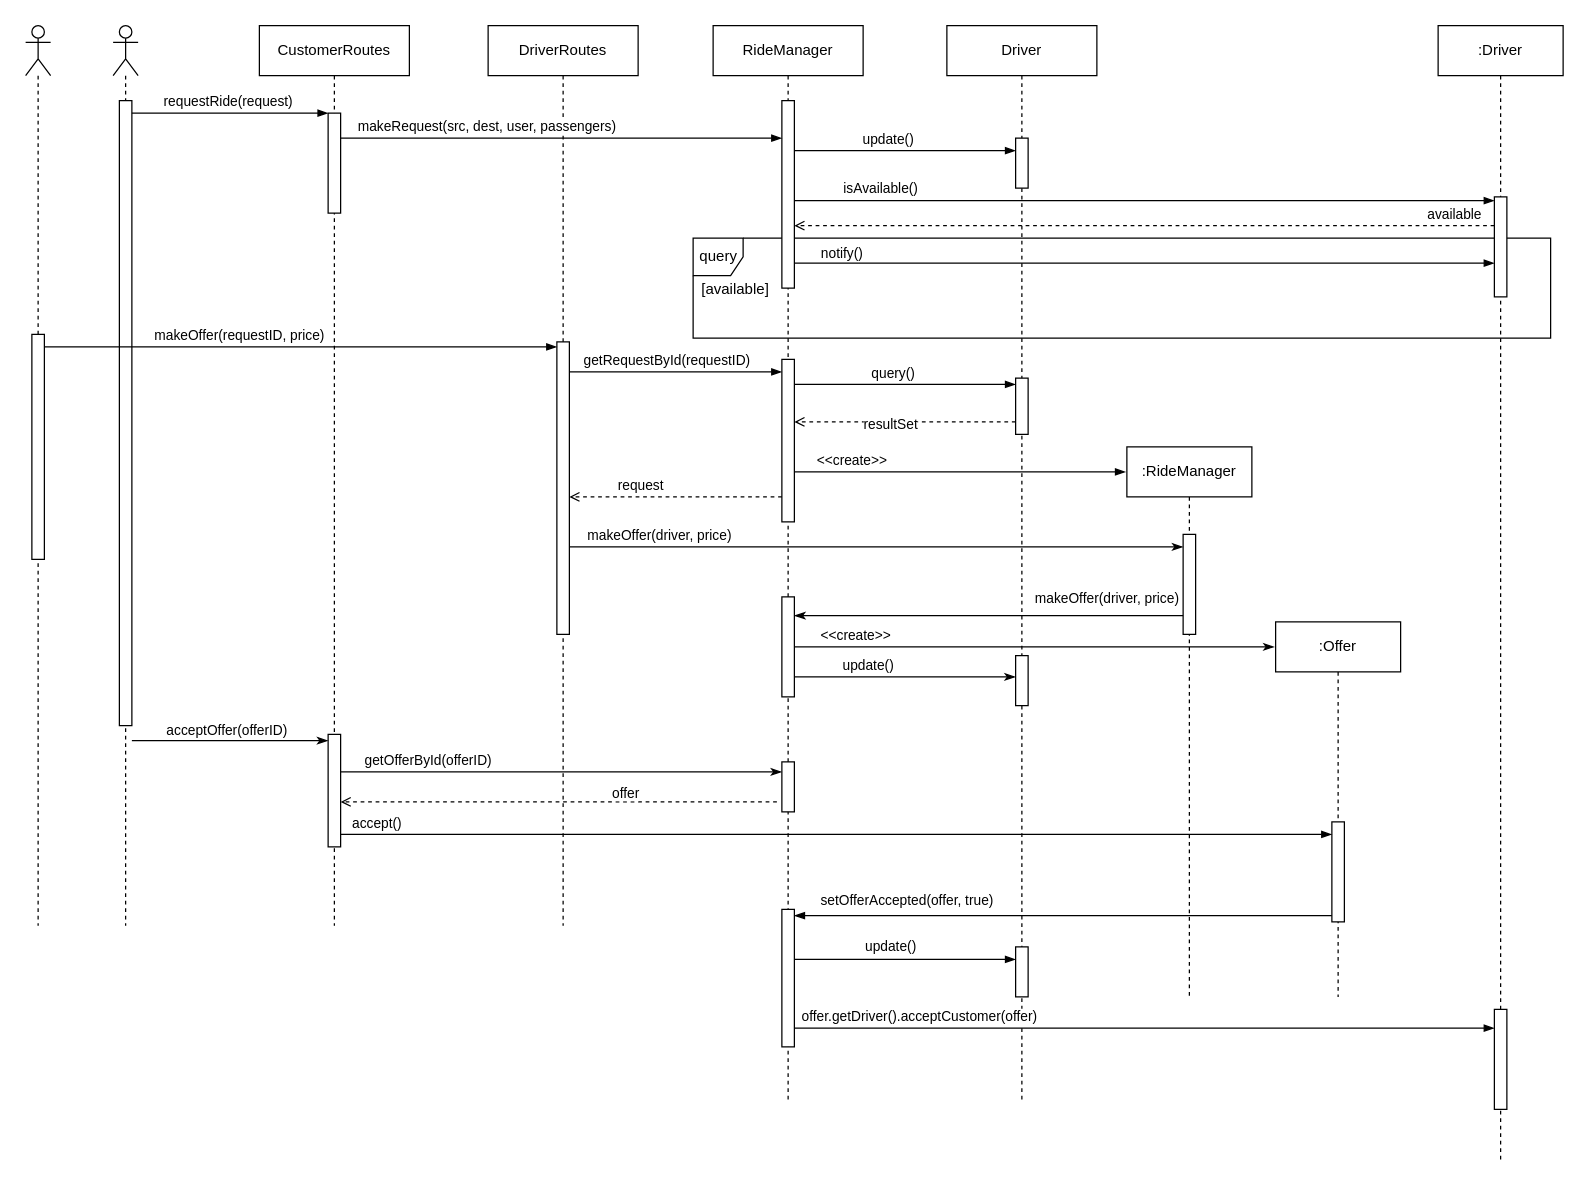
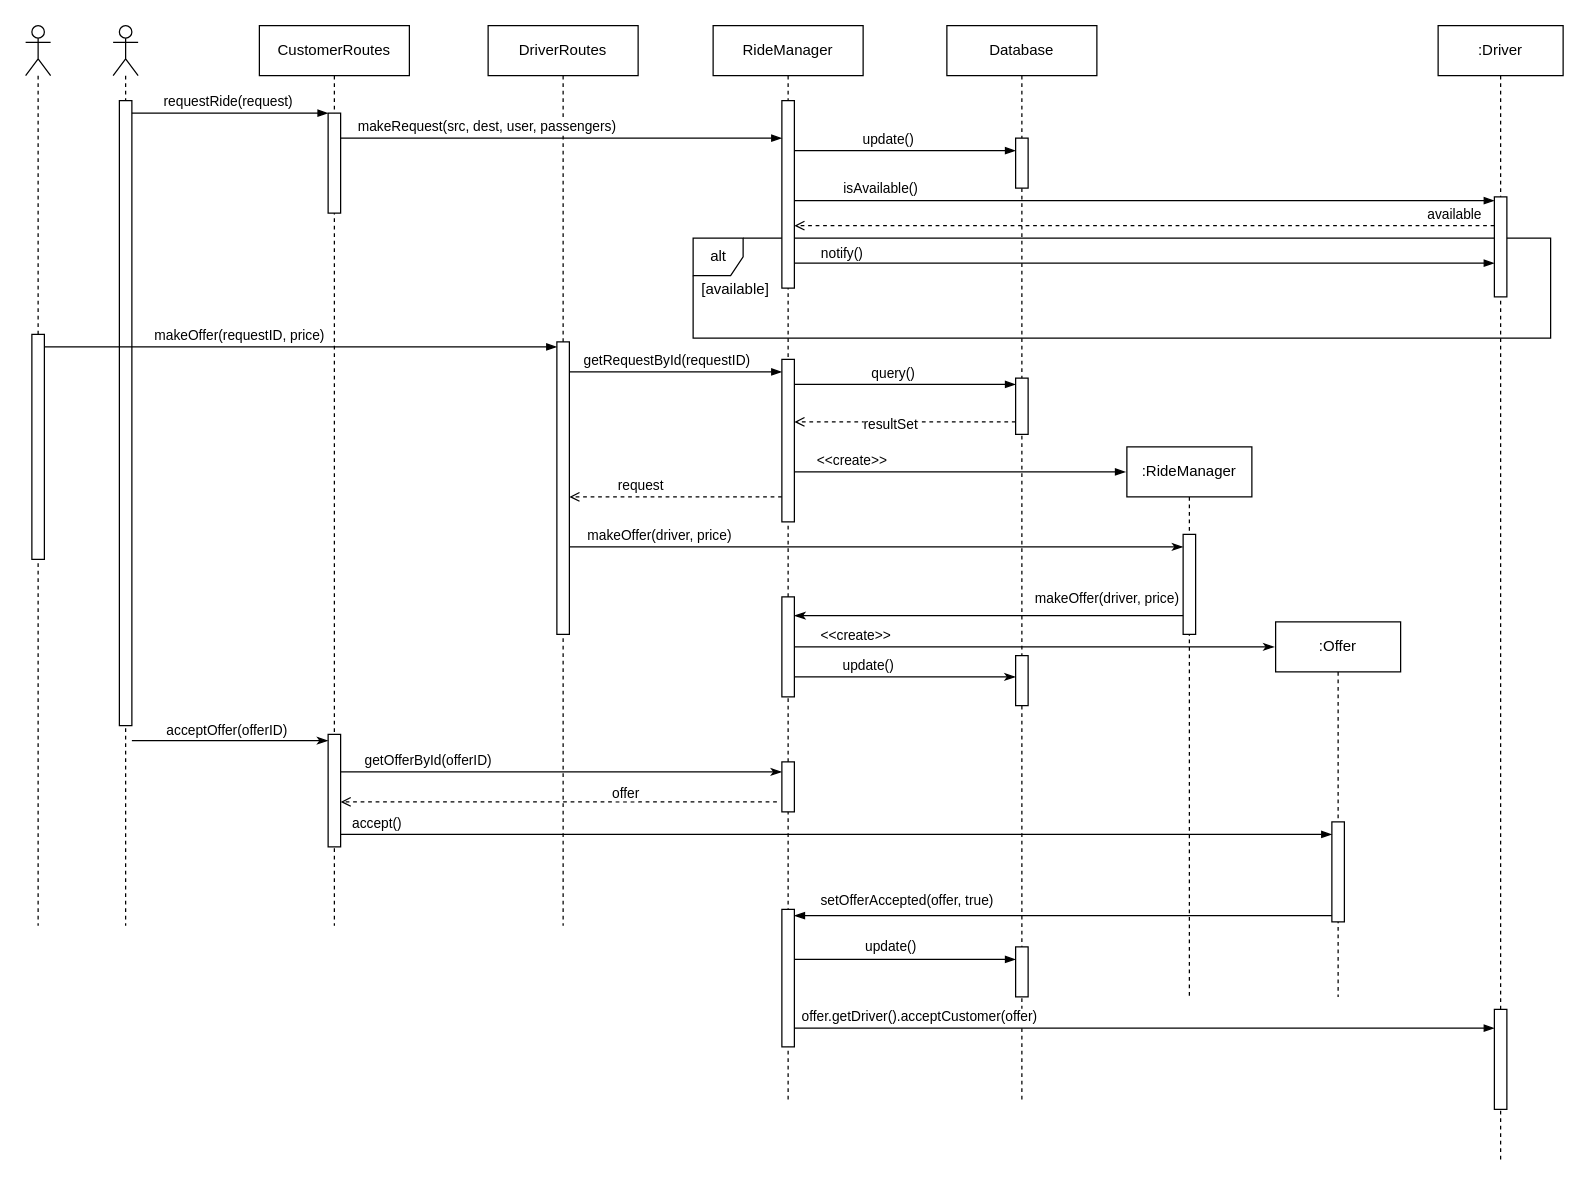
(1022, 51) -> (1022, 51)
(719, 257) -> (719, 257)
